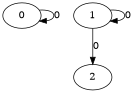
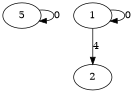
(22, 16) -> (22, 16)
(96, 46) -> (96, 46)
